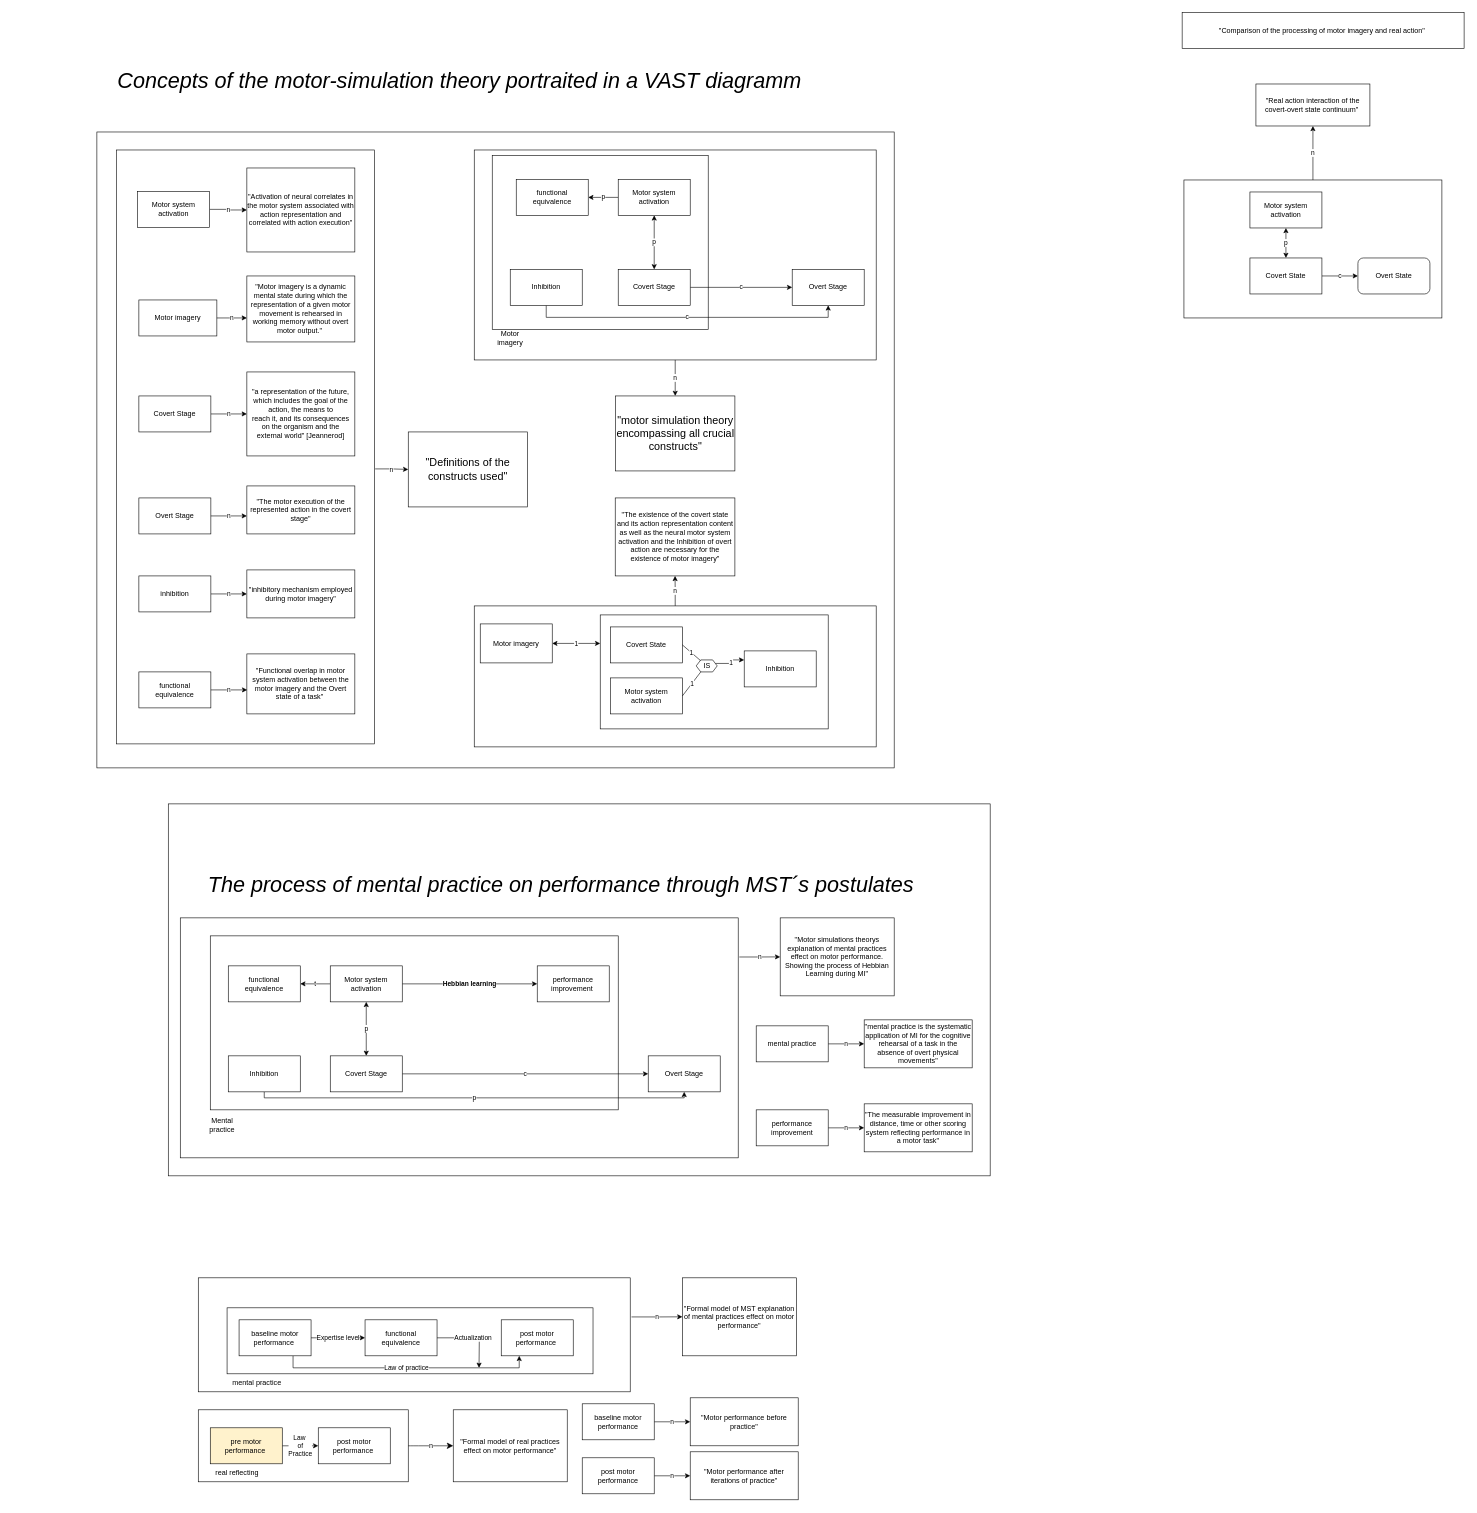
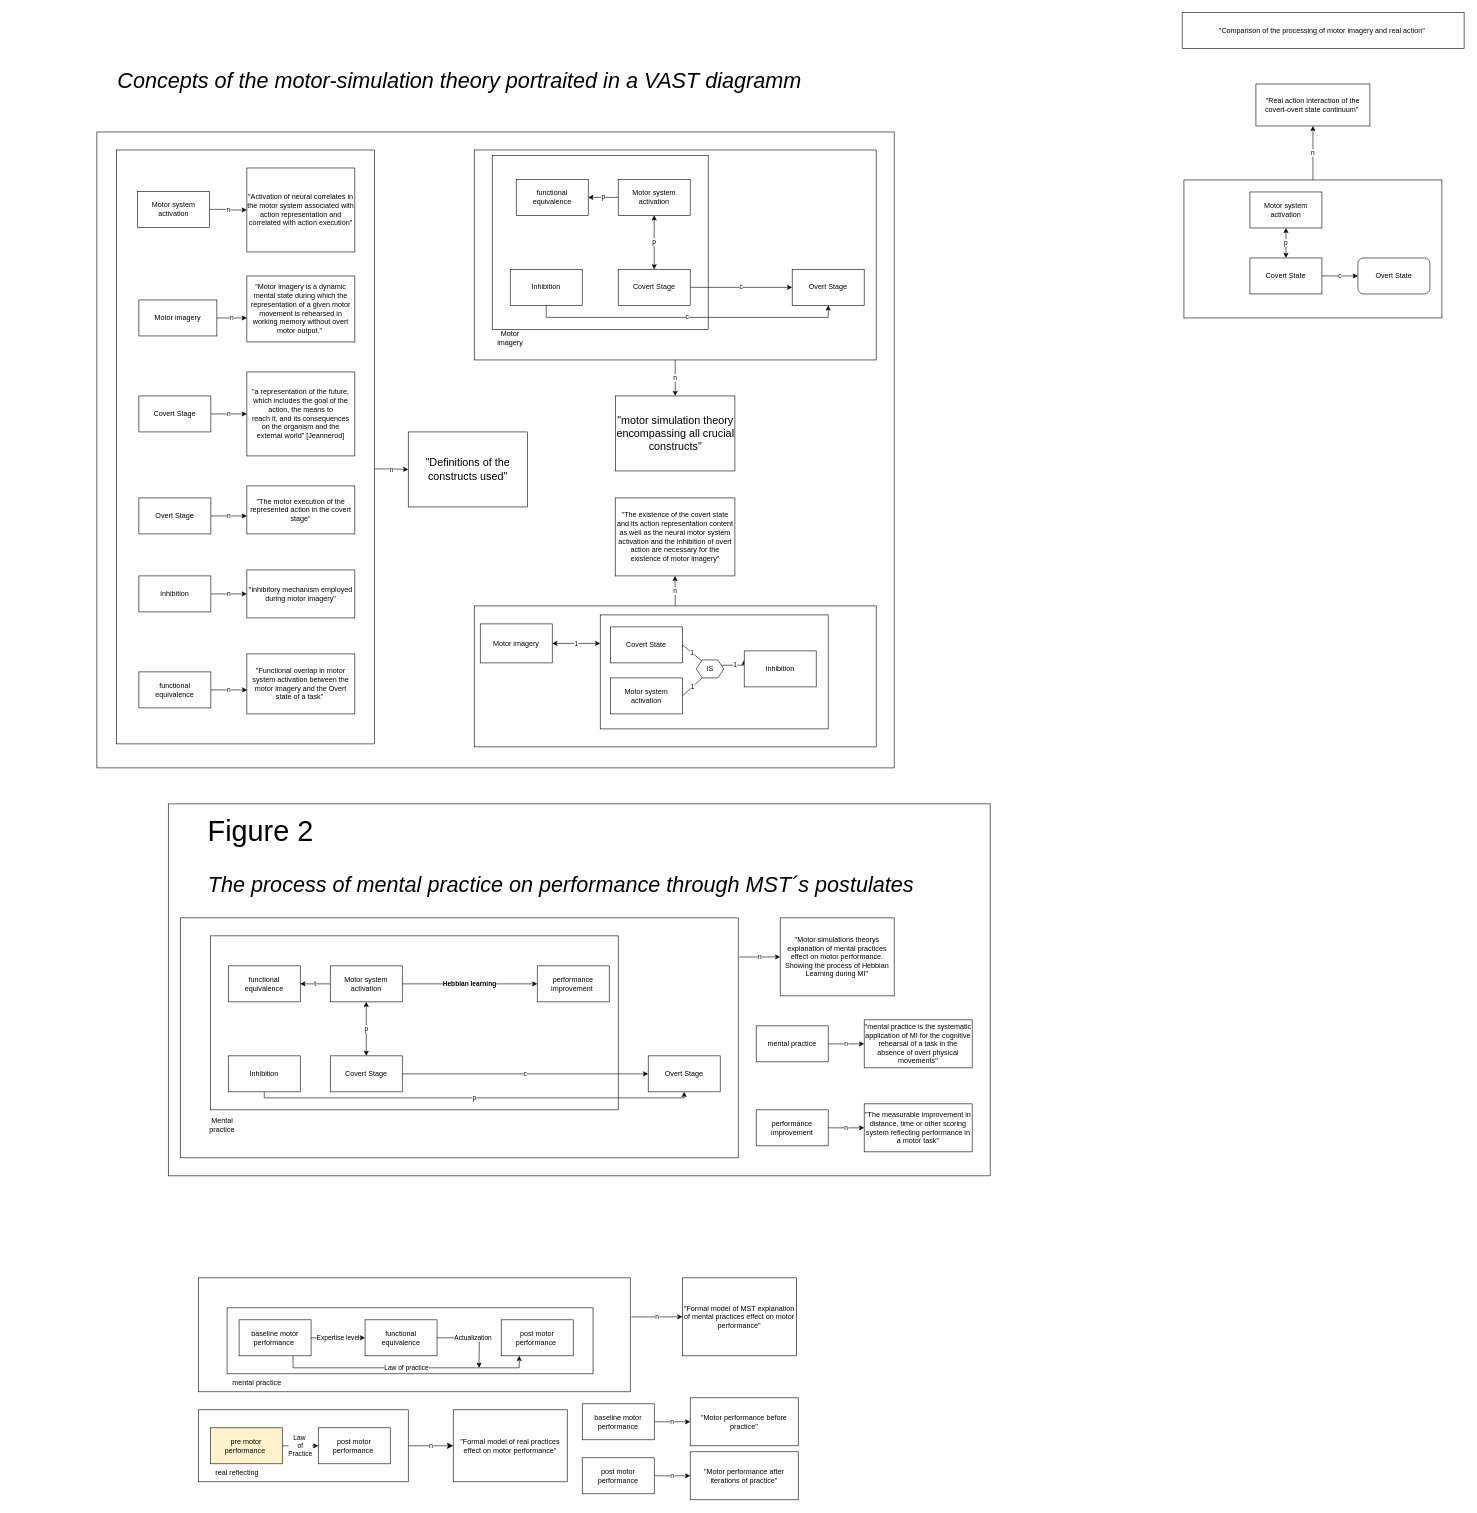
(707, 666) -> (710, 669)
none -> (260, 831)
